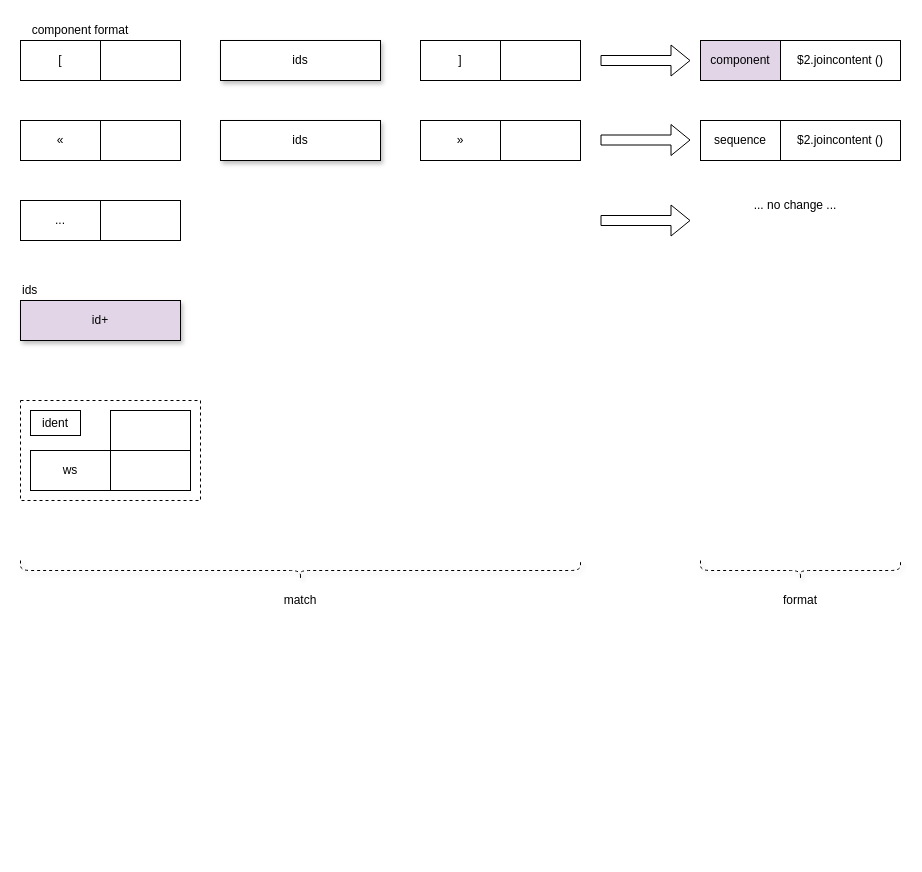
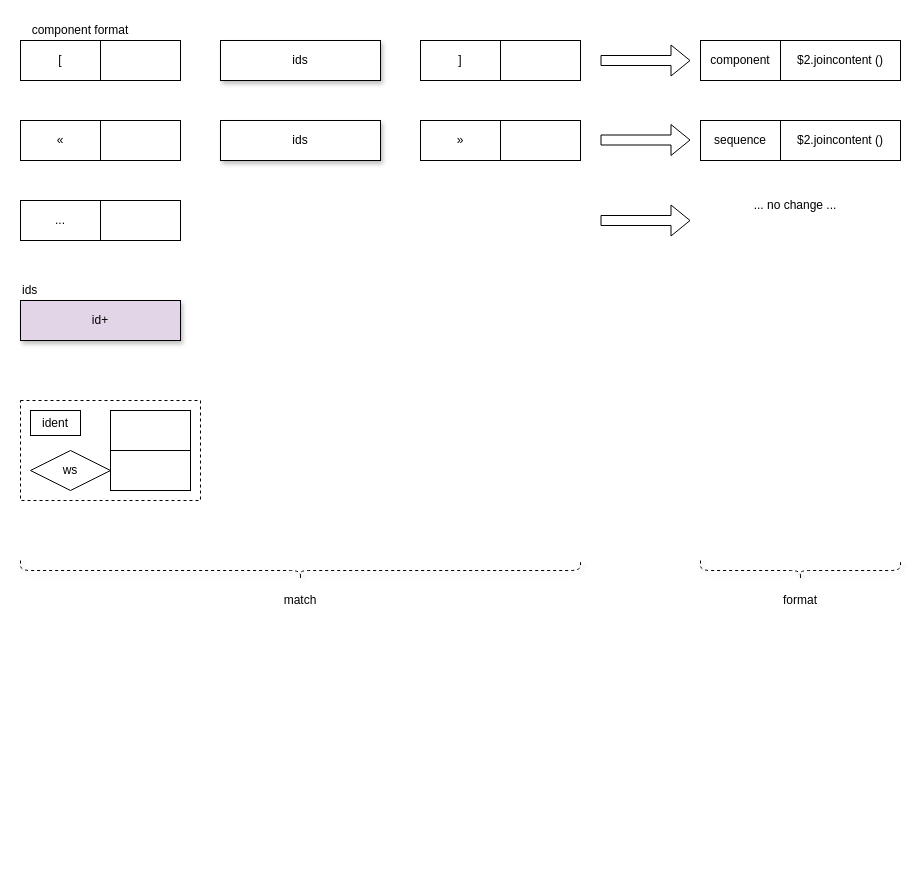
(741, 61) -> (741, 61)
(71, 471) -> (71, 471)
